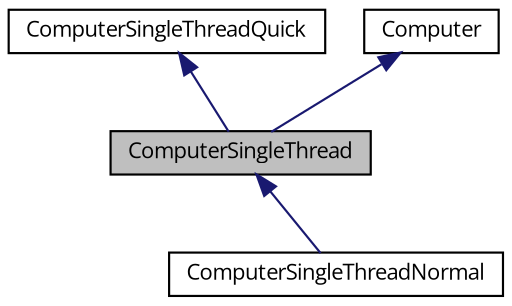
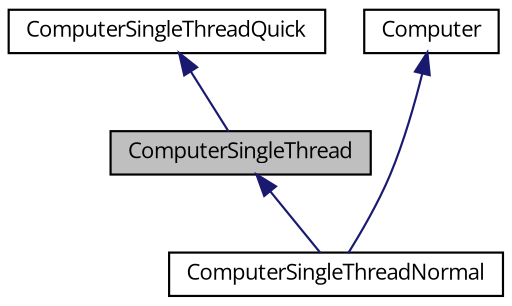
(326, 98) -> (393, 167)
